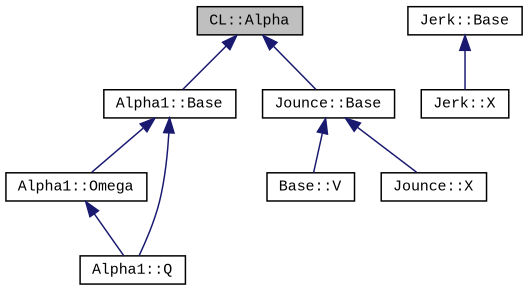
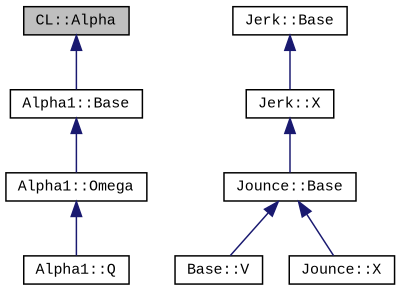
(295, 68) -> (290, 153)
(161, 196) -> none
